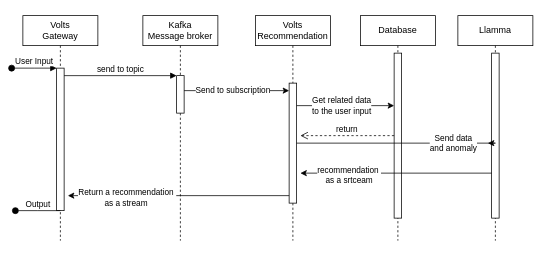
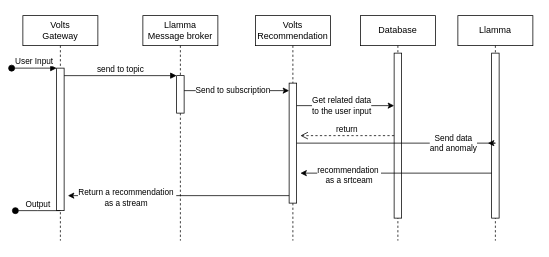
(180, 30) -> (180, 30)
